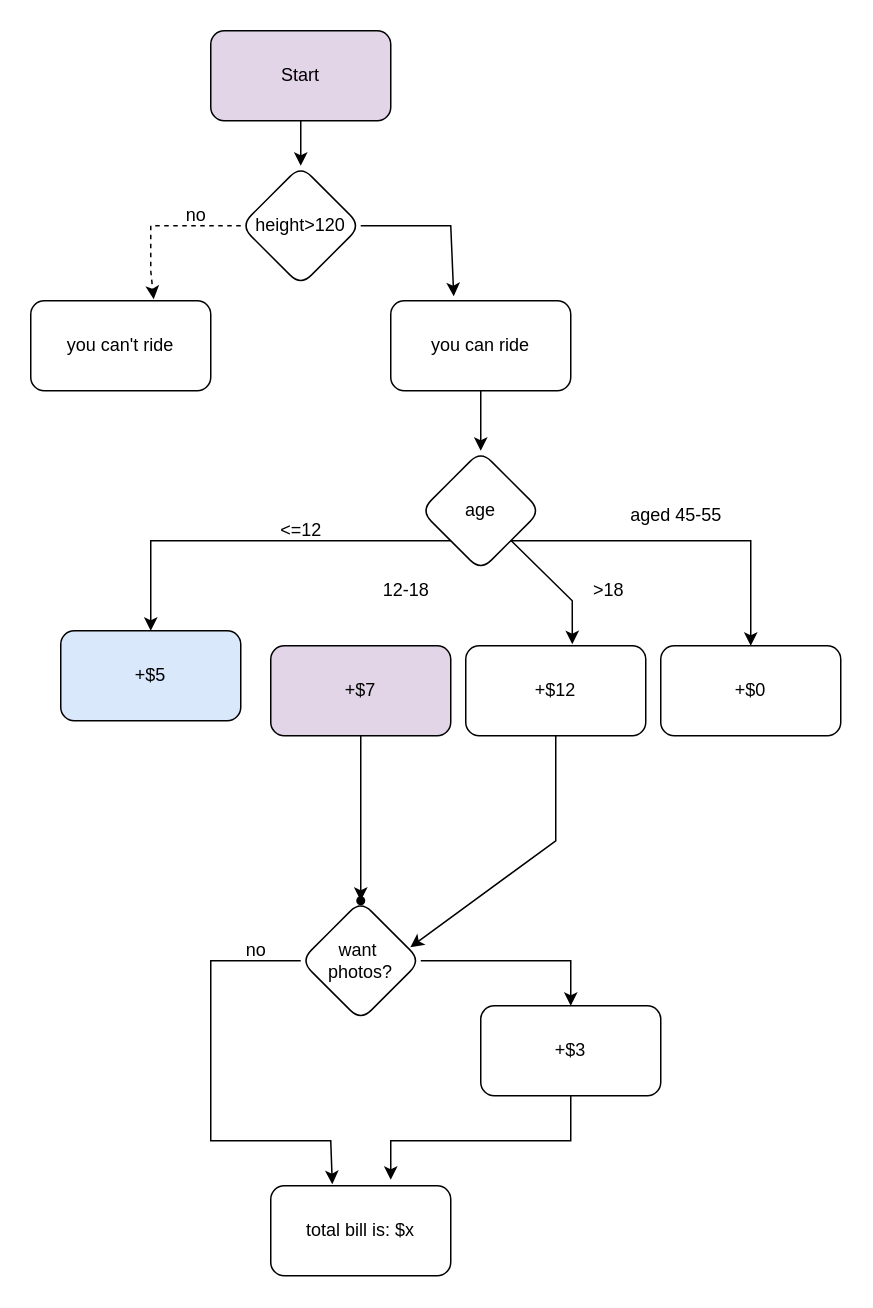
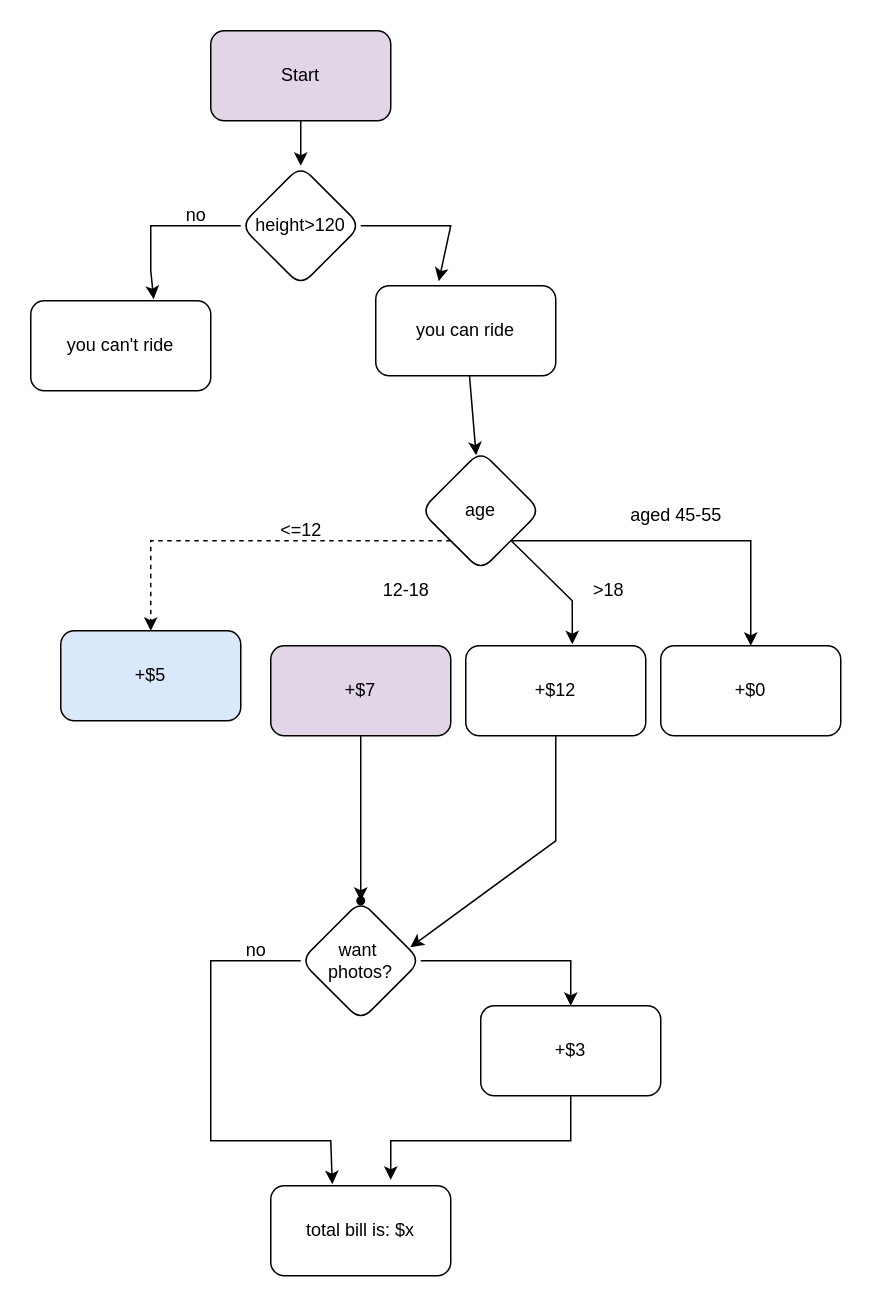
(163, 226) -> (163, 226)
(481, 346) -> (466, 331)
(260, 541) -> (260, 541)
